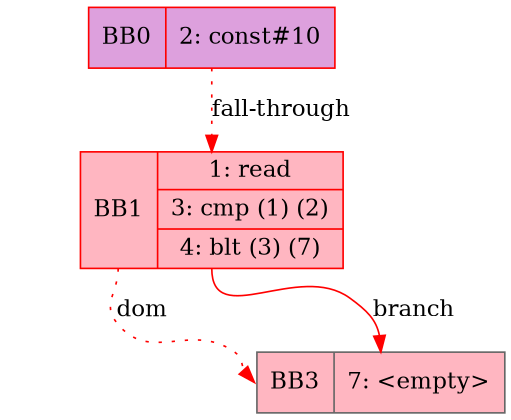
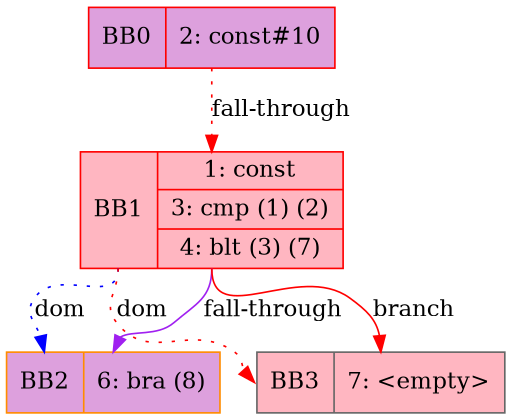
(250, 170) -> (250, 170)
none -> (113, 383)
